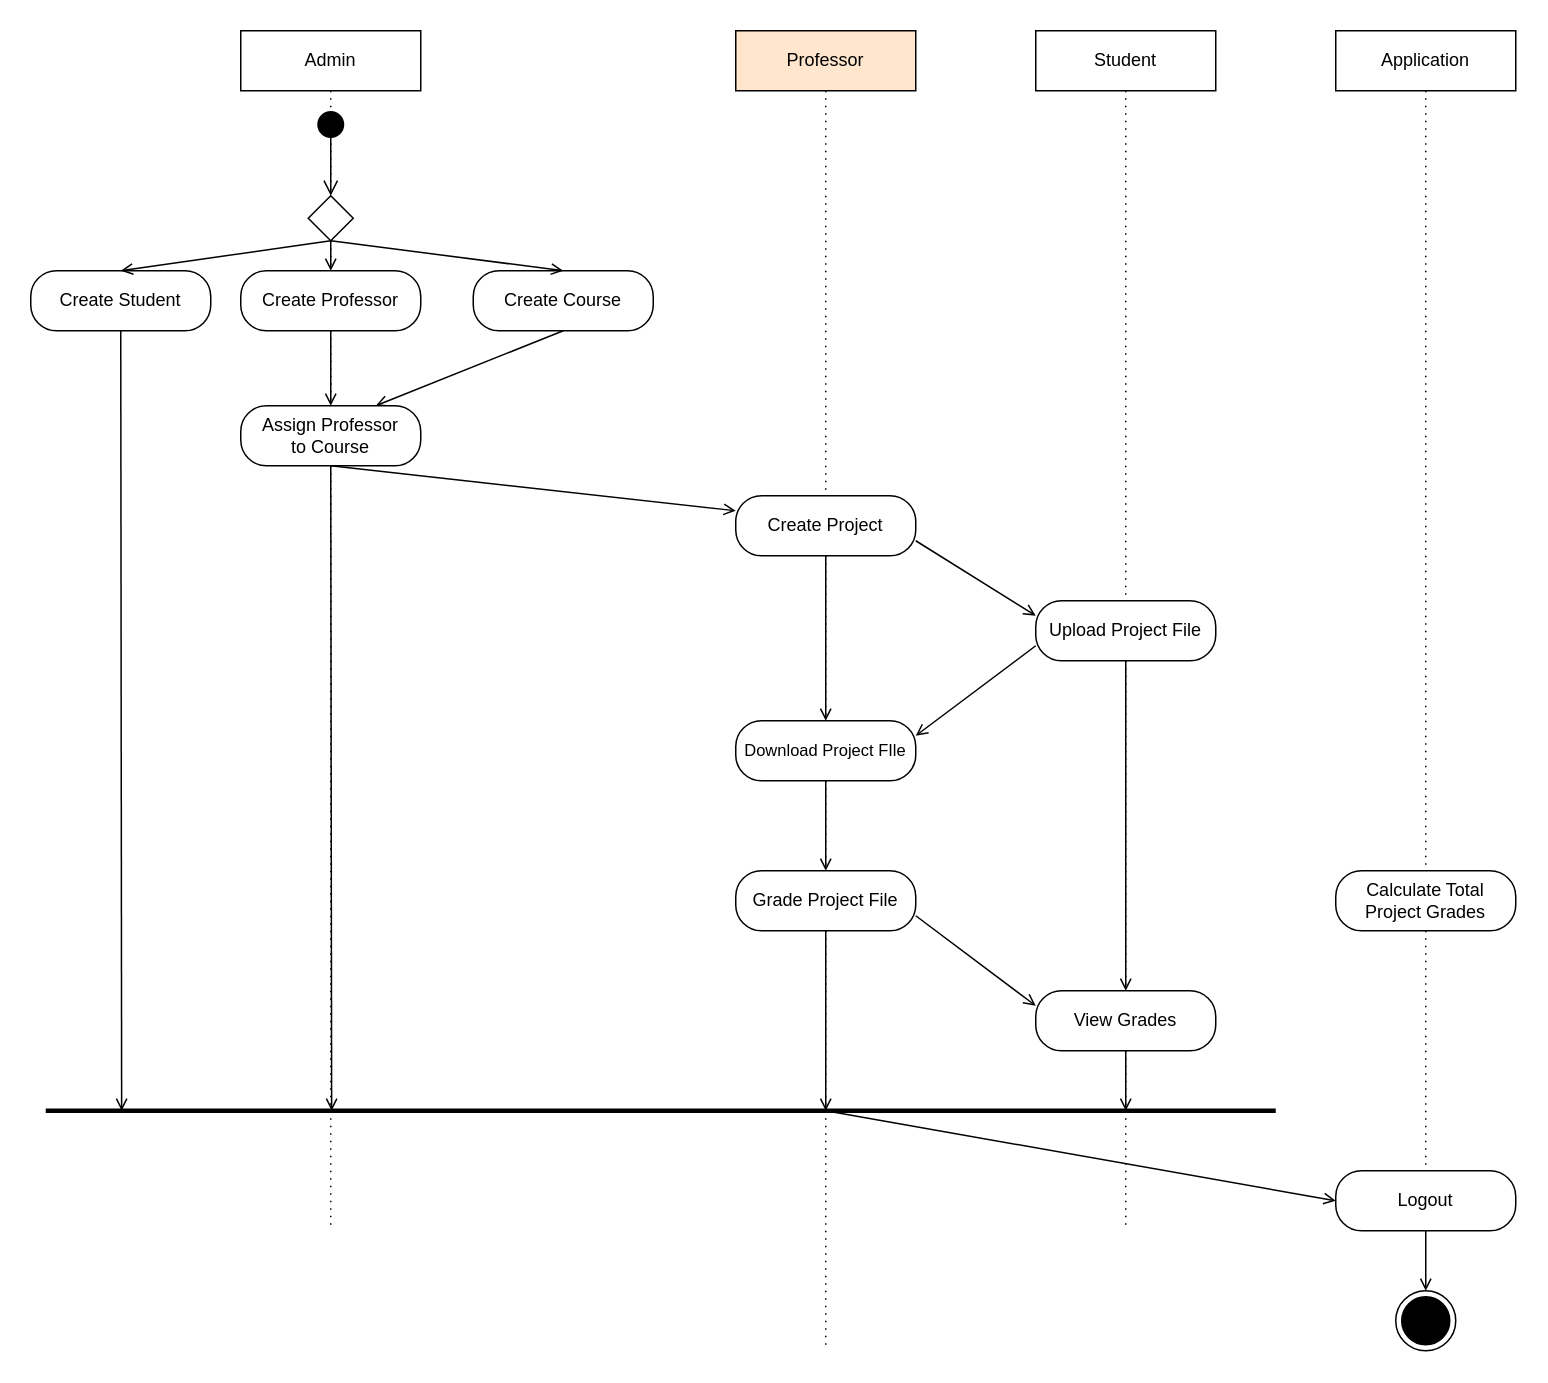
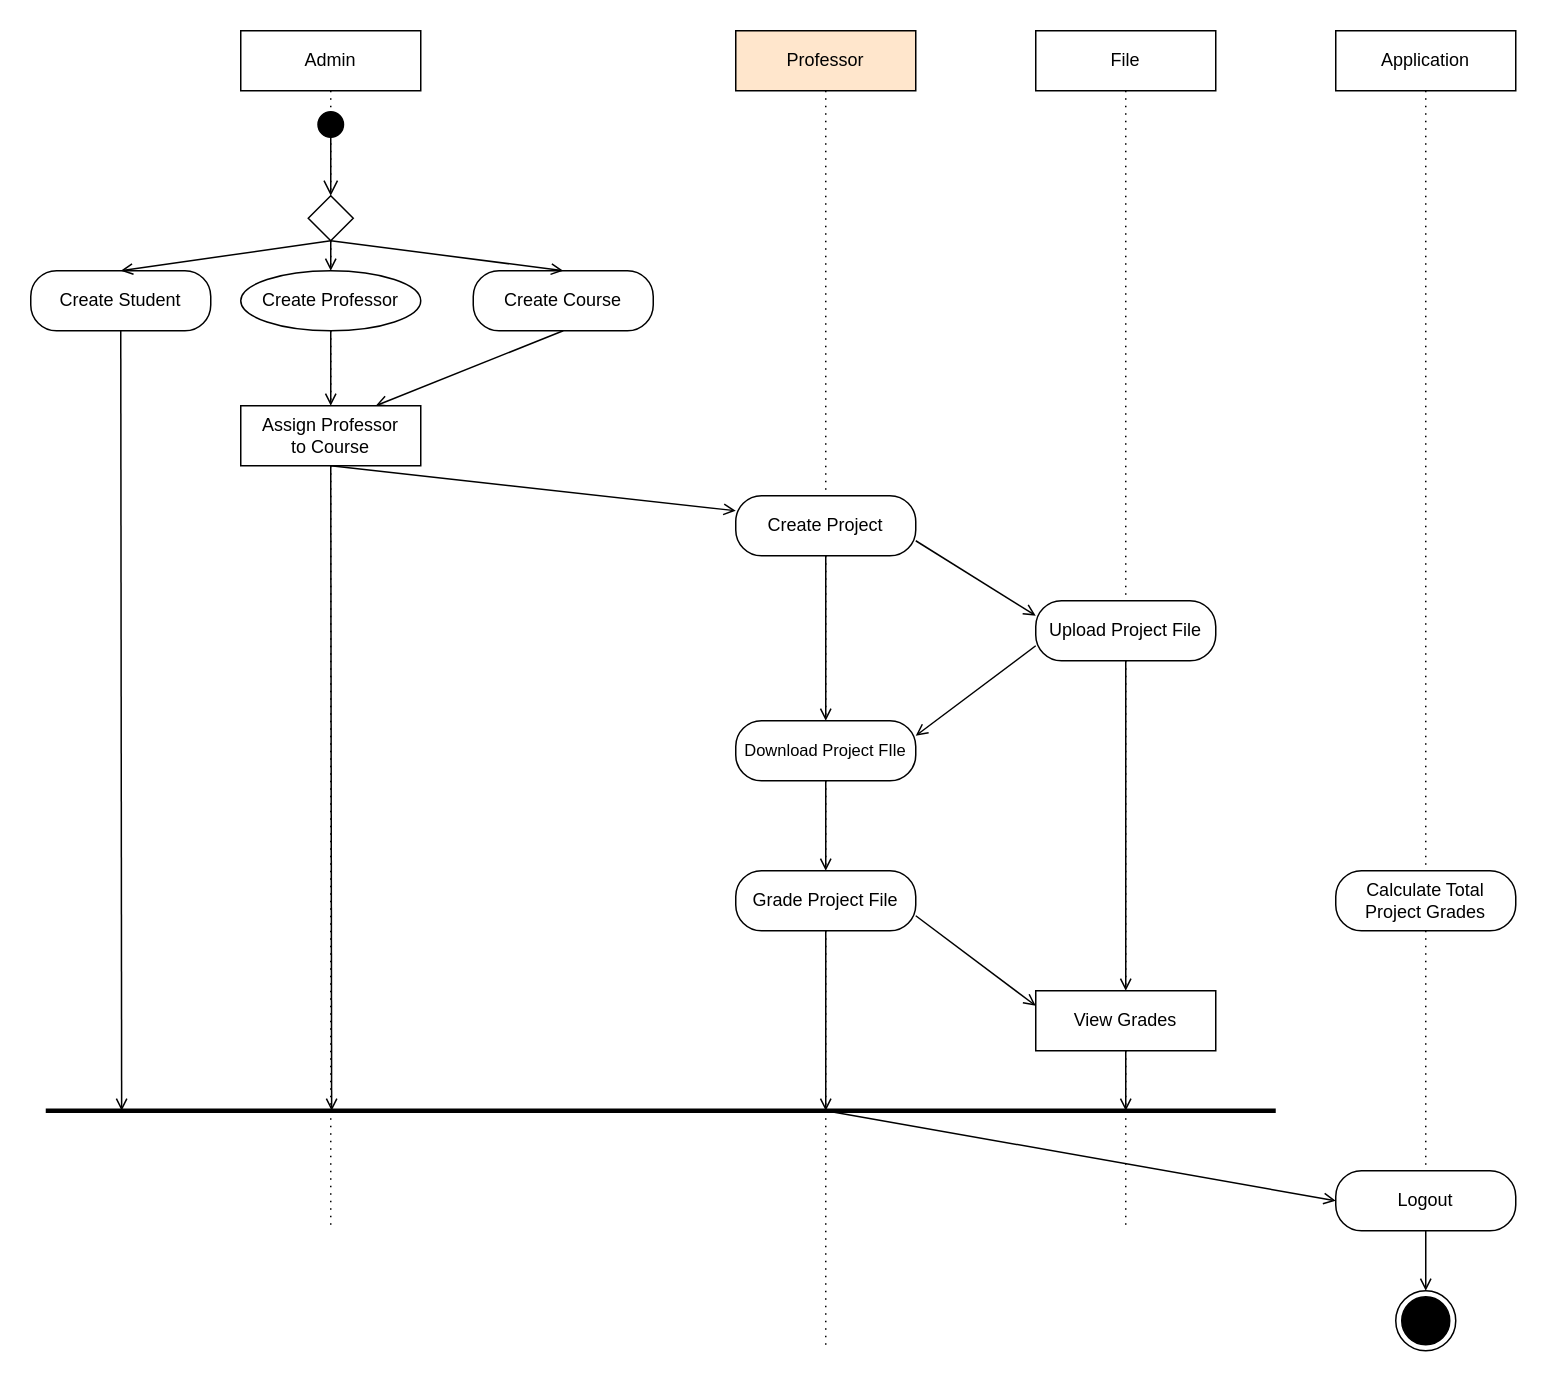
(1126, 61) -> (1126, 61)
(331, 301) -> (331, 301)
(331, 436) -> (331, 436)
(1126, 1021) -> (1126, 1021)
